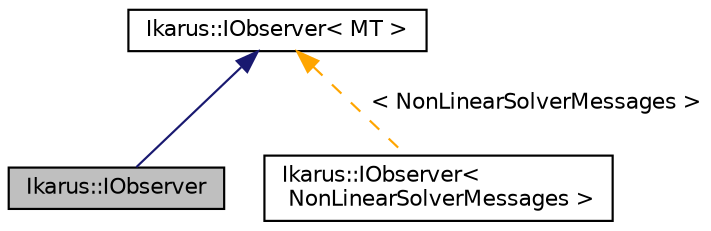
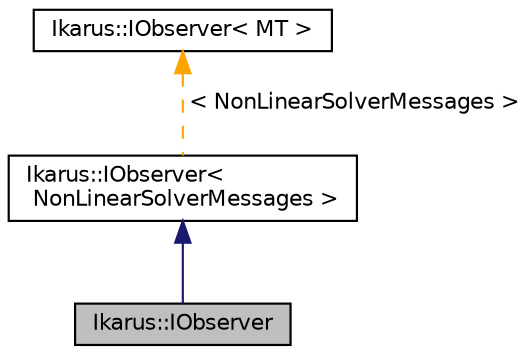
(189, 117) -> (183, 273)
